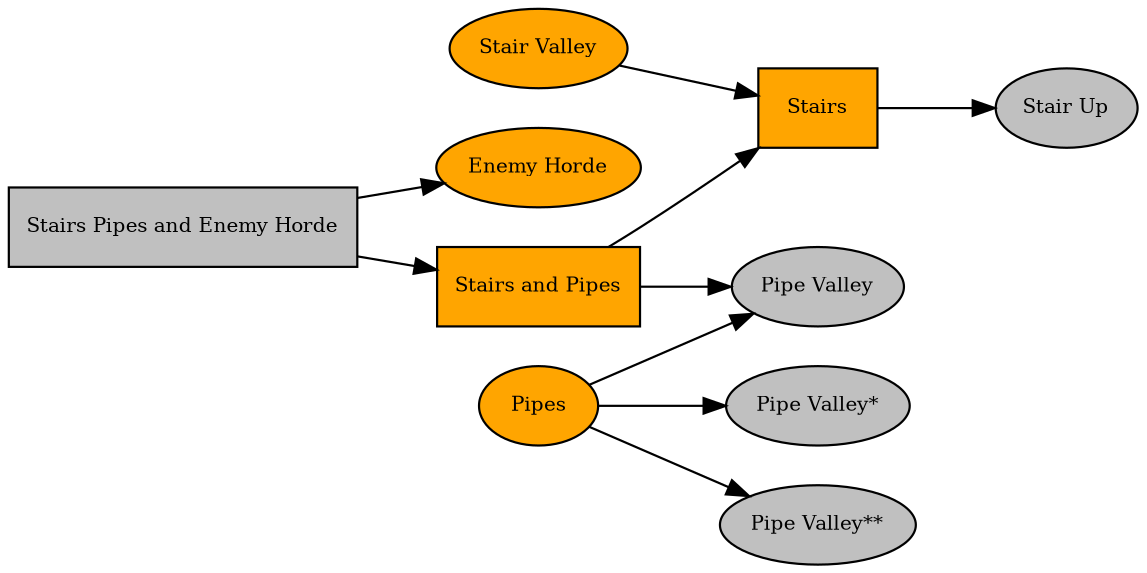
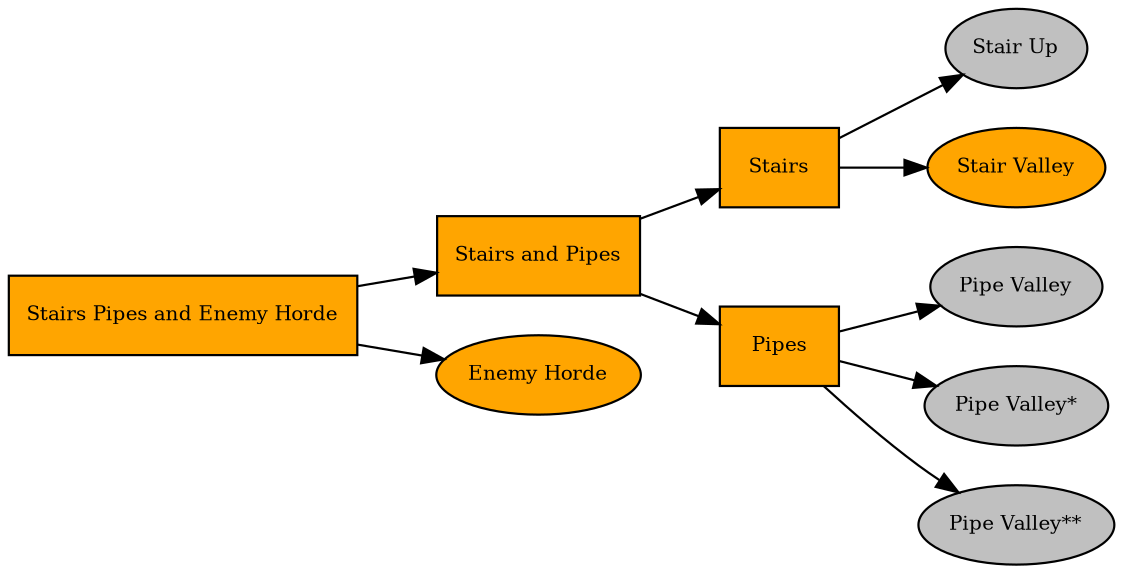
(678, 78) -> (872, 168)
(183, 227) -> (183, 315)
(674, 287) -> (669, 305)
(539, 406) -> (779, 346)
